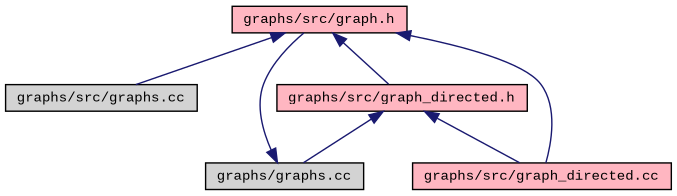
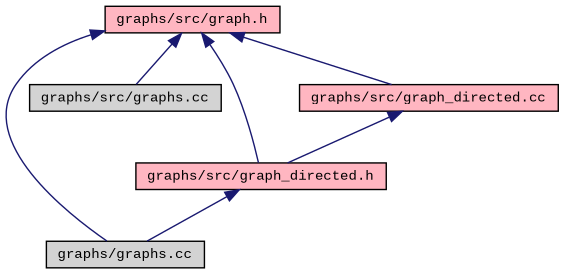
(263, 85) -> (10, 136)
(478, 140) -> (338, 140)
